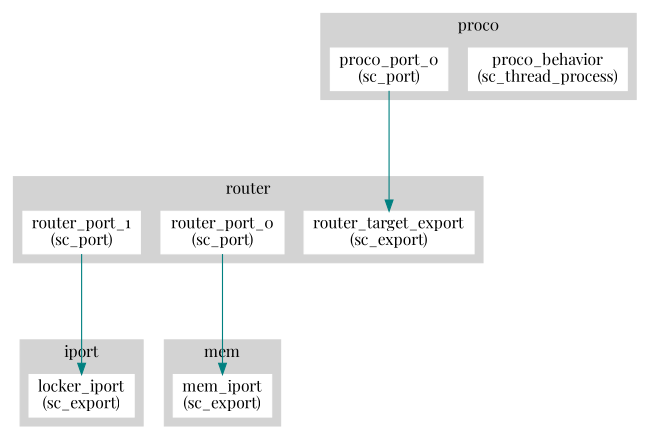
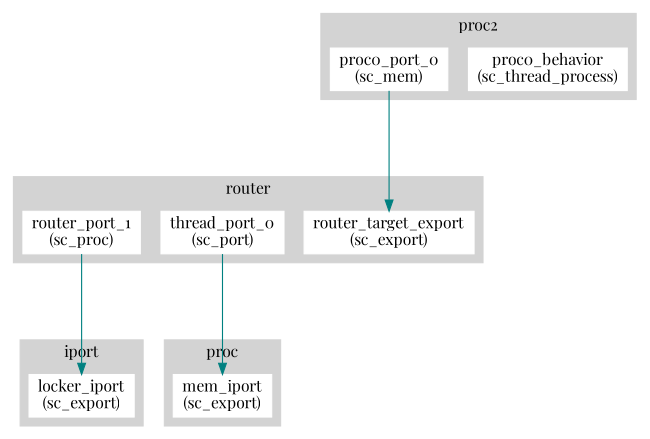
(479, 26) -> (479, 26)
(389, 69) -> (389, 69)
(82, 233) -> (82, 233)
(222, 233) -> (222, 233)
(222, 353) -> (222, 353)
